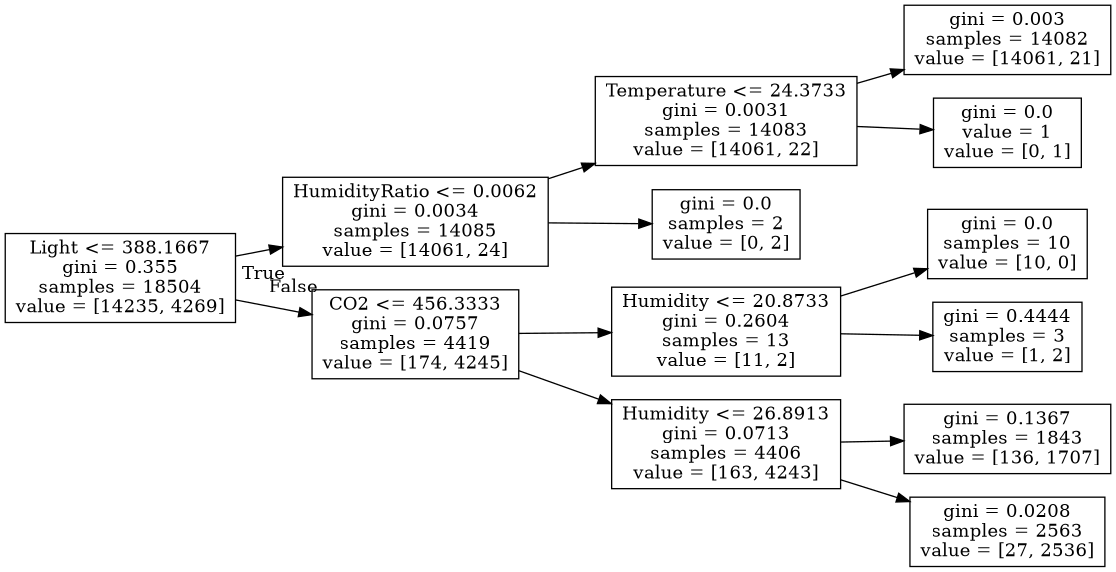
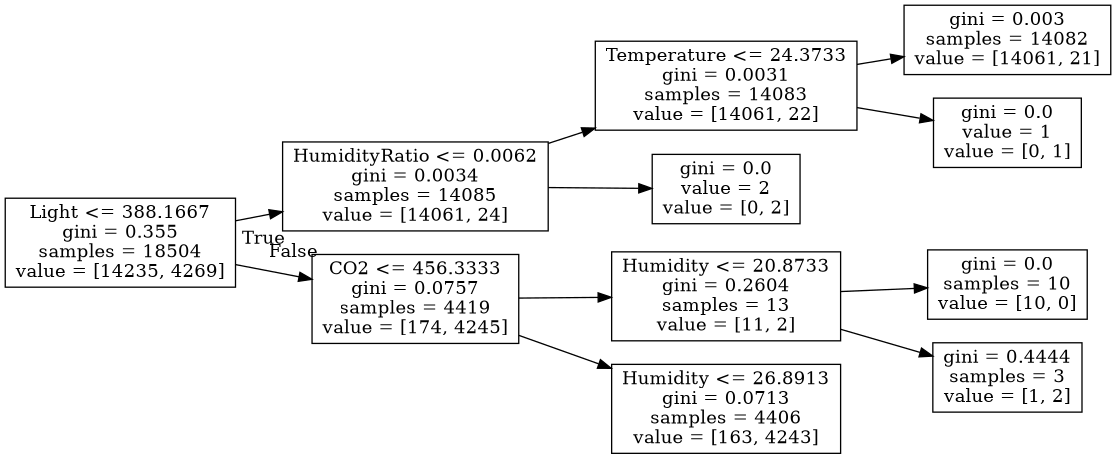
(726, 224) -> (726, 189)
(1007, 439) -> none
(1007, 532) -> none
